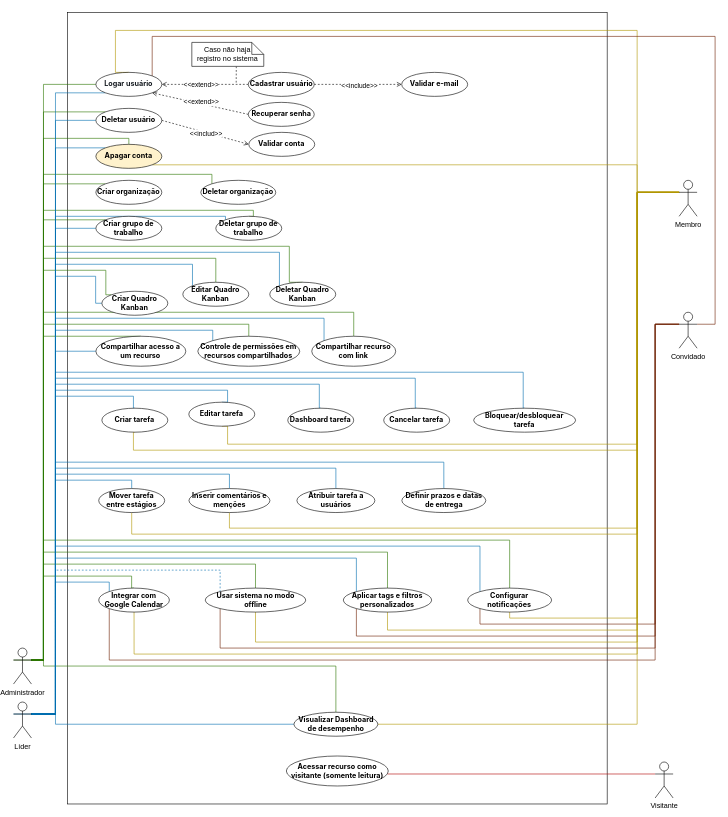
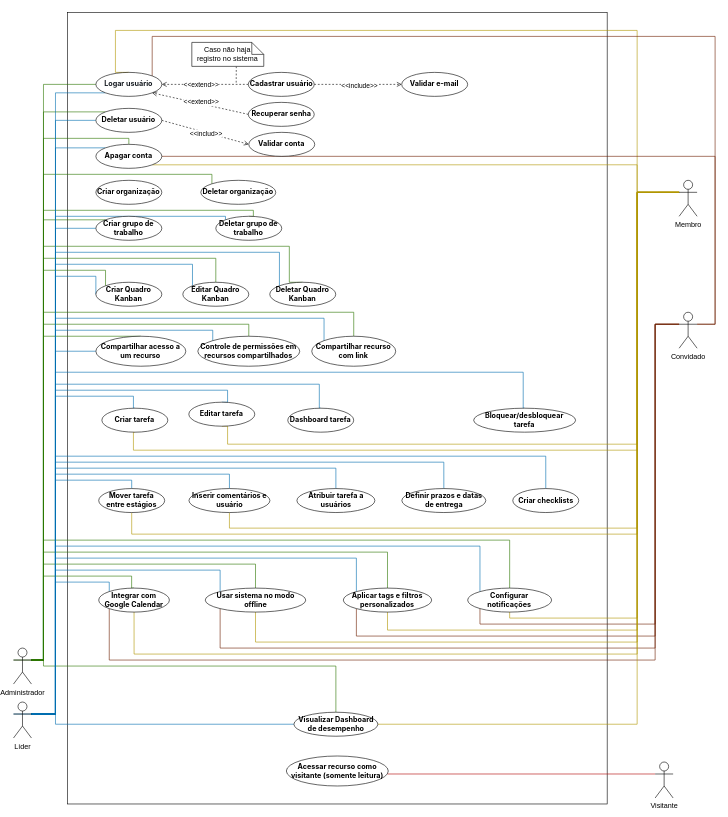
(129, 156) -> (129, 156)
none -> (500, 156)
(75, 184) -> none
(135, 303) -> (129, 294)
(252, 378) -> none
(417, 420) -> none
none -> (317, 456)
(230, 501) -> (230, 501)
none -> (546, 501)
(148, 570) -> (148, 570)
